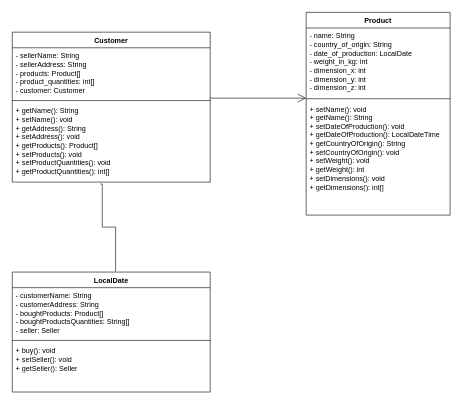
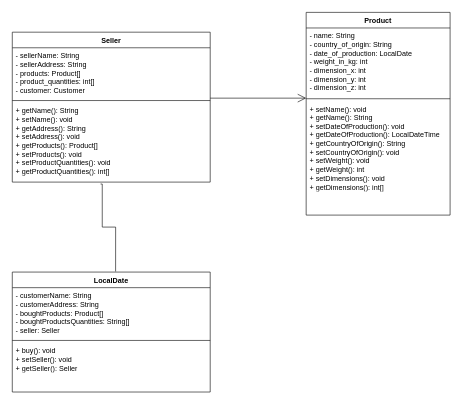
(111, 41) -> (111, 41)
